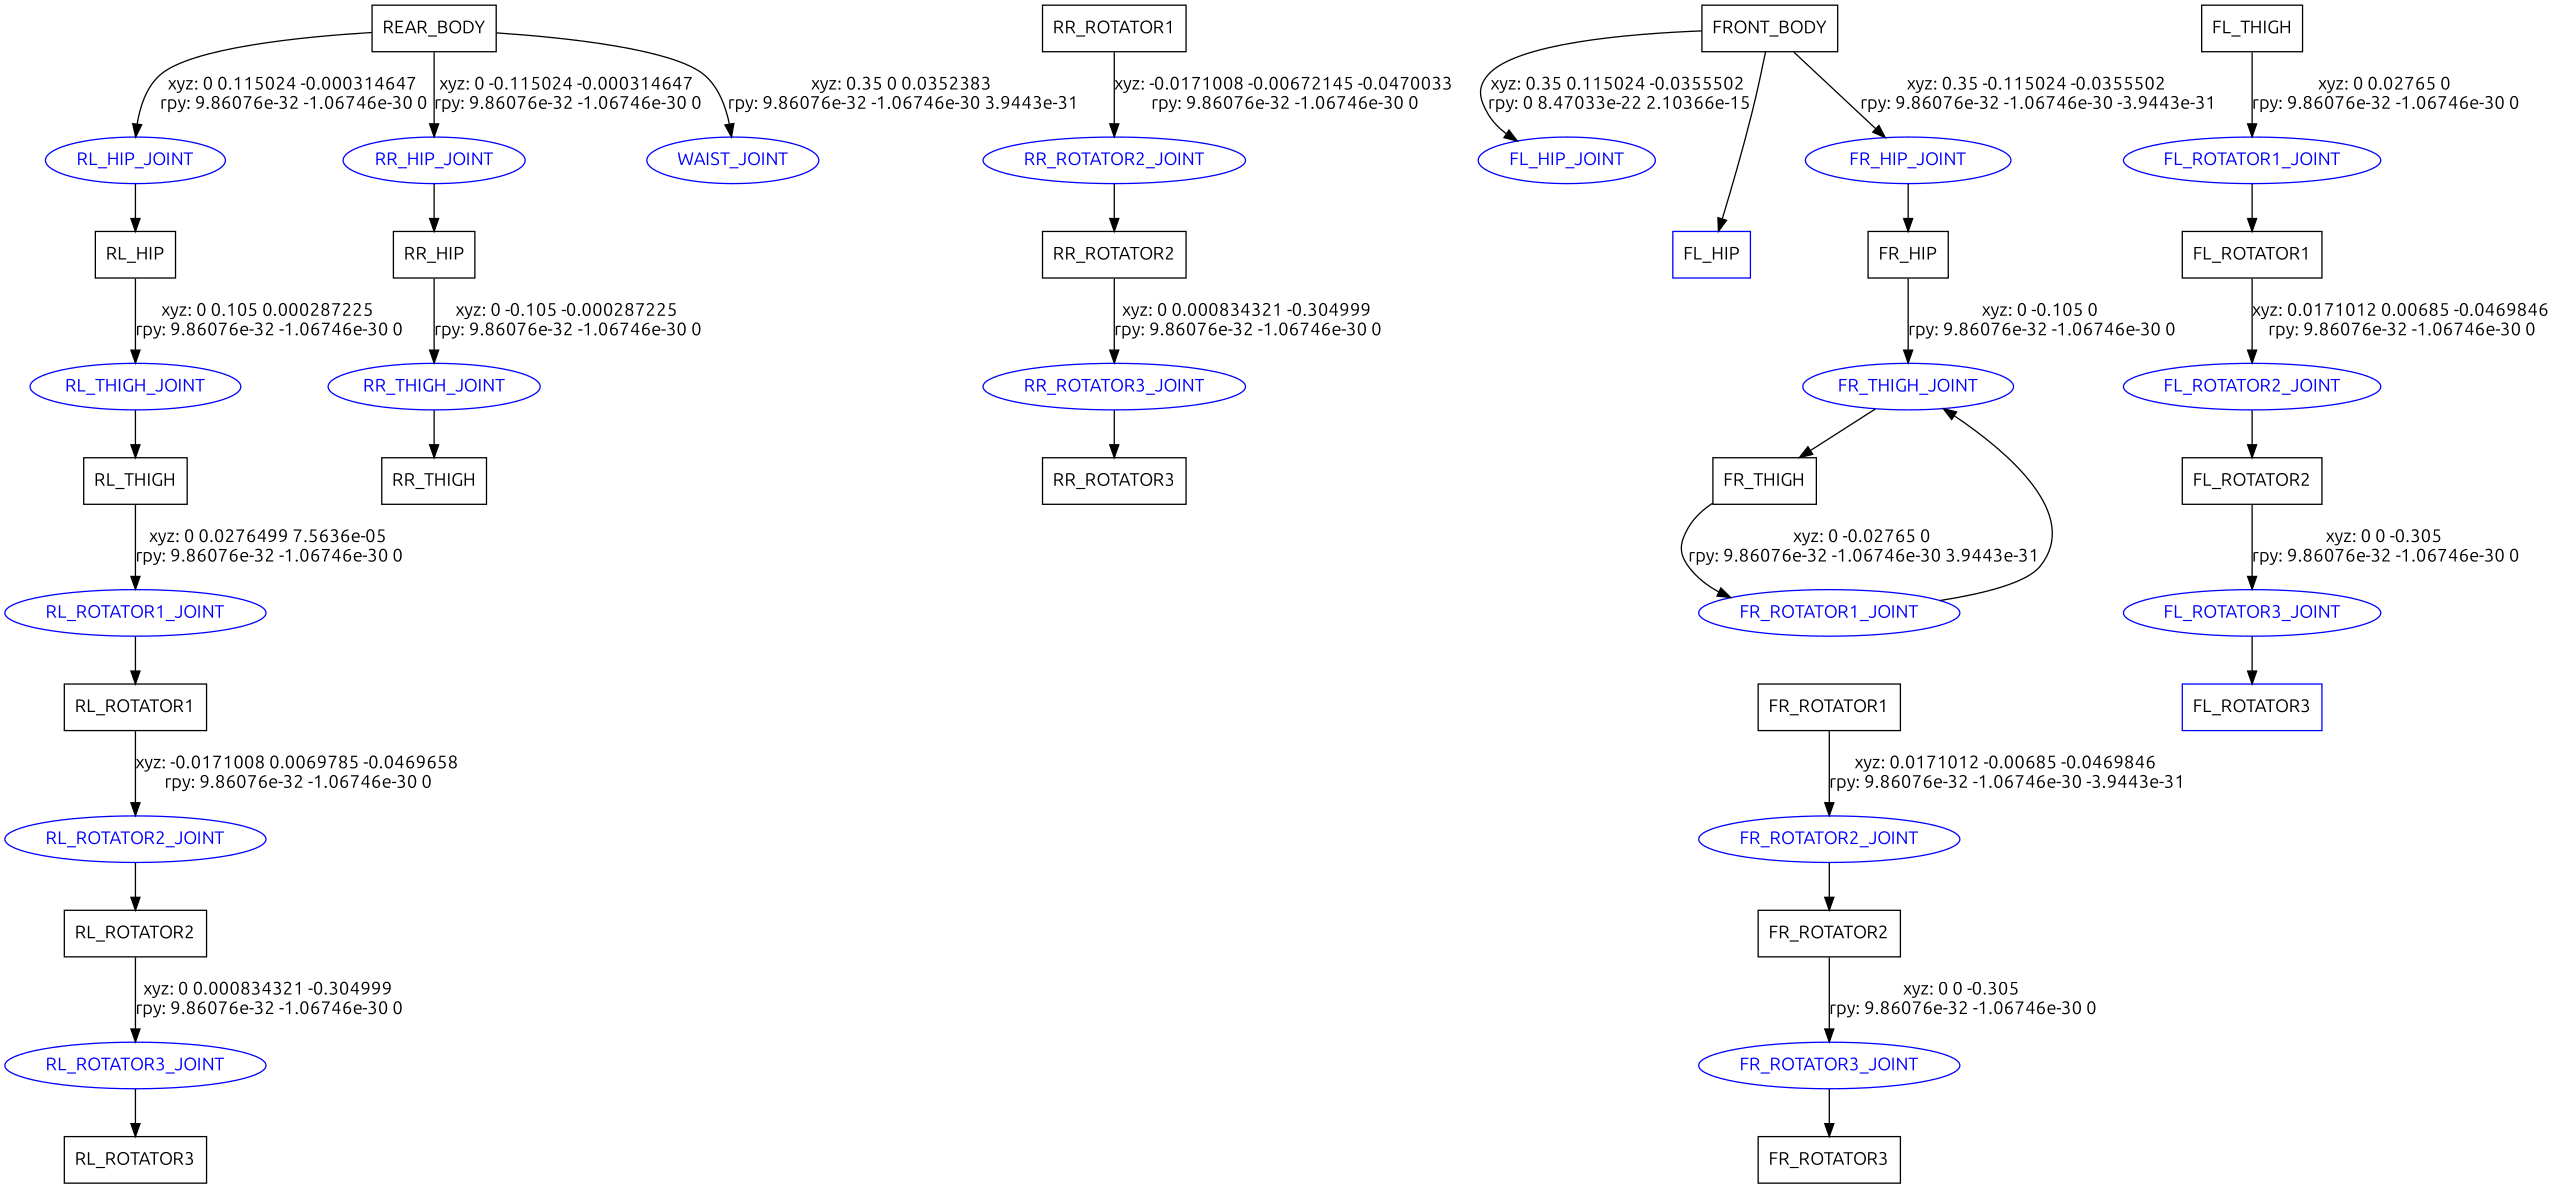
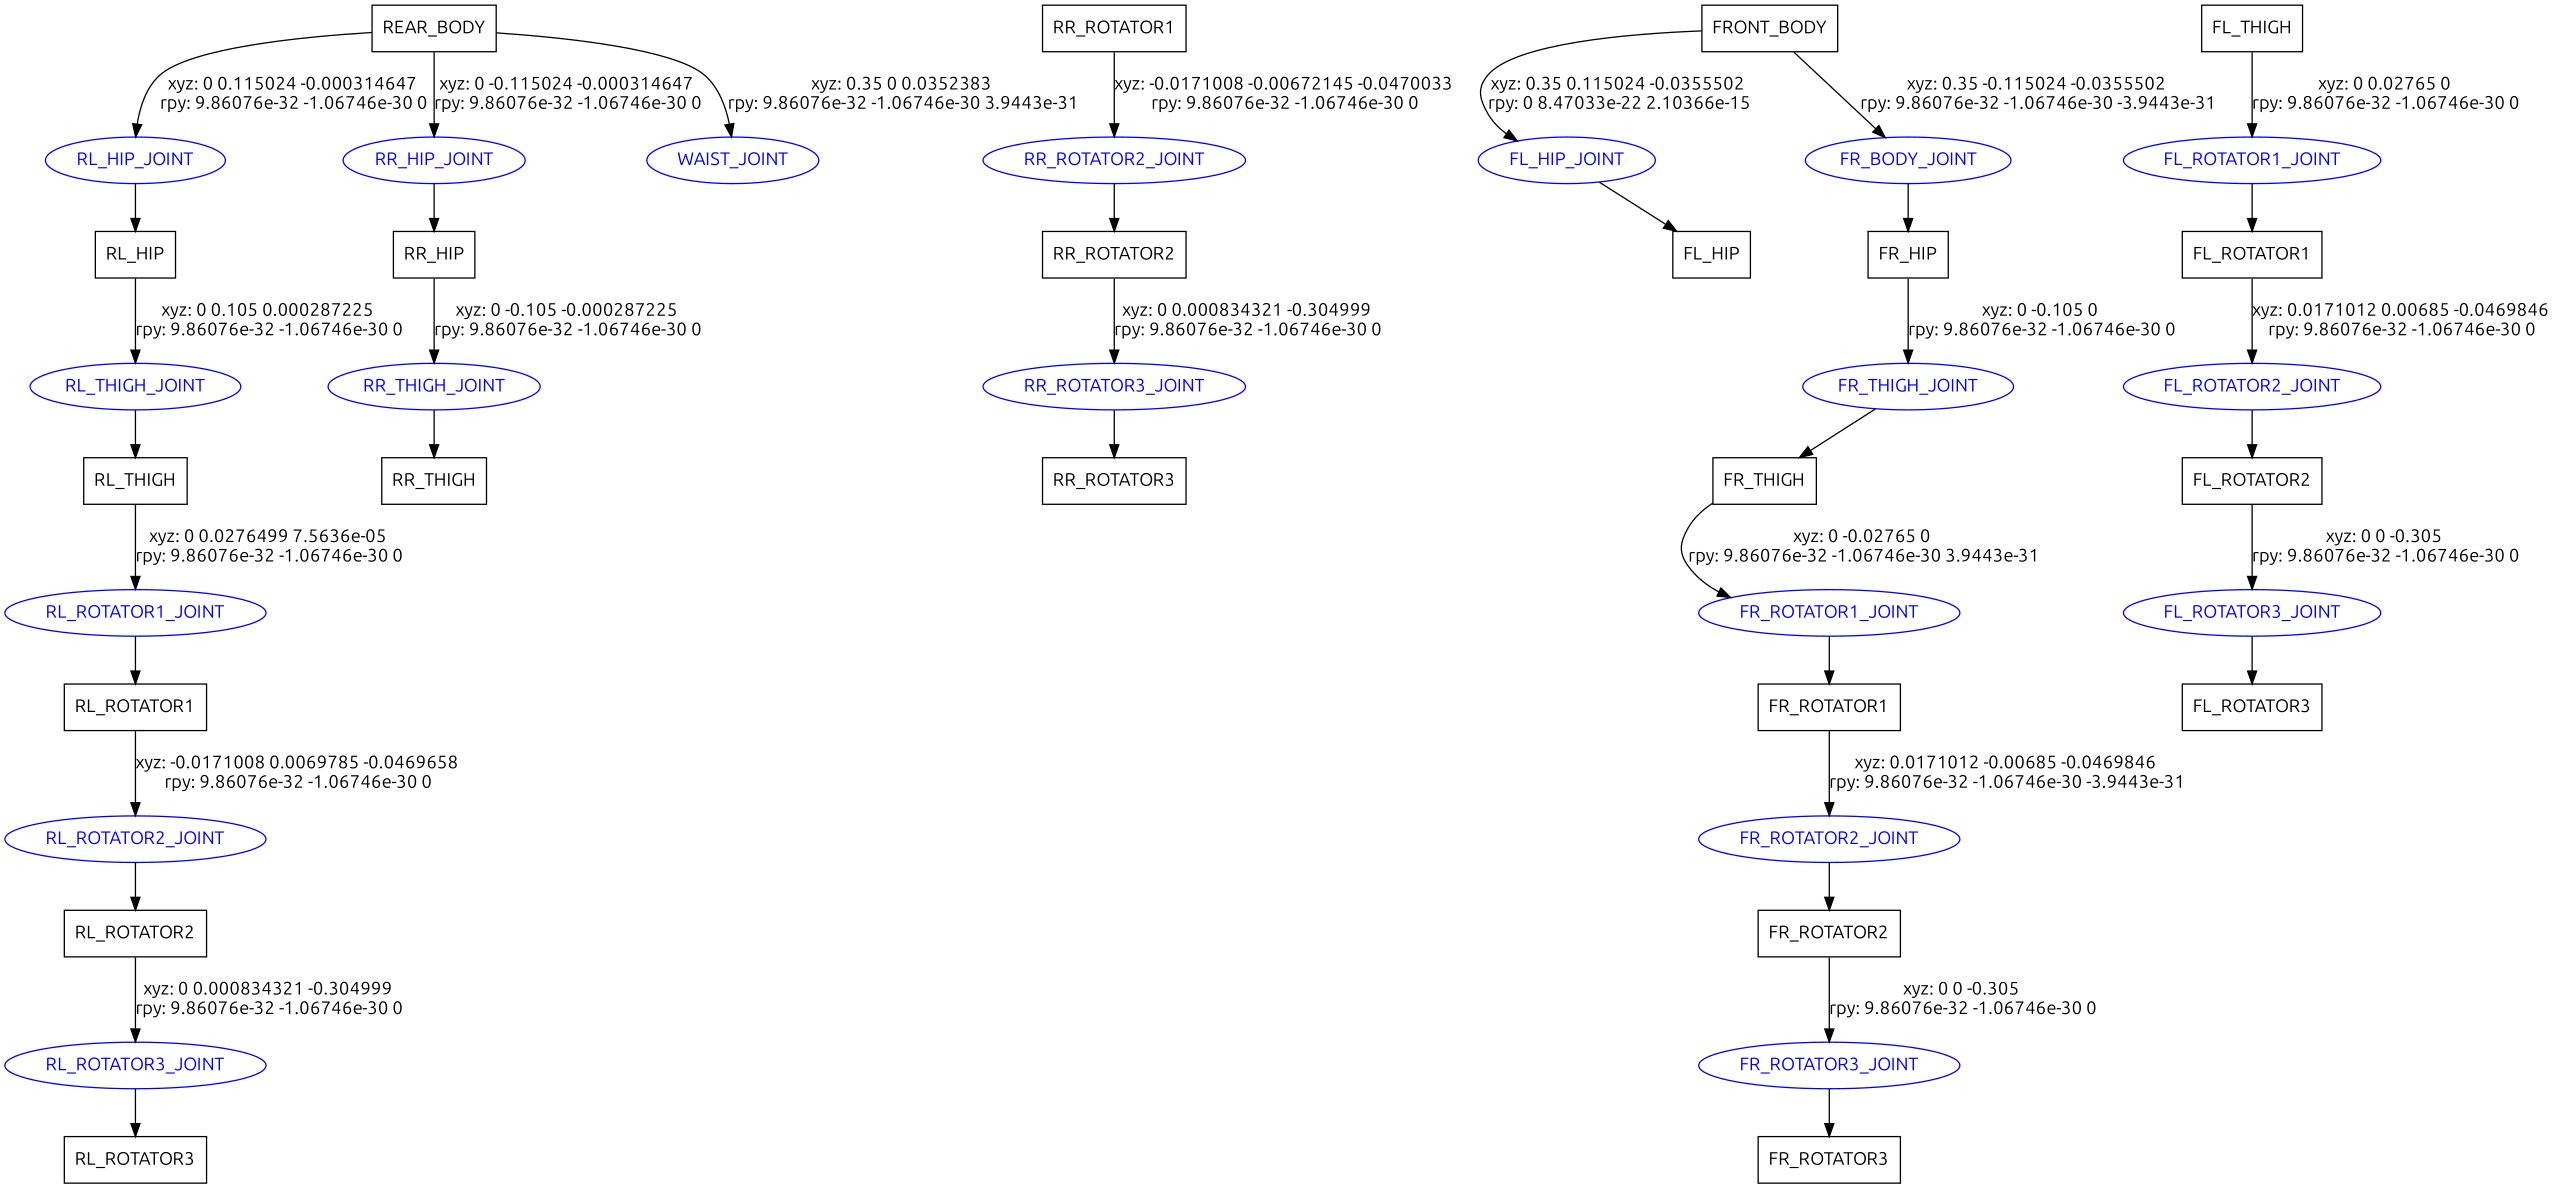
(1746, 136) -> (1632, 203)
(1908, 160) -> (1908, 160)
(1712, 255) -> (1712, 255)
(2052, 526) -> (1829, 654)
(2252, 707) -> (2252, 707)
